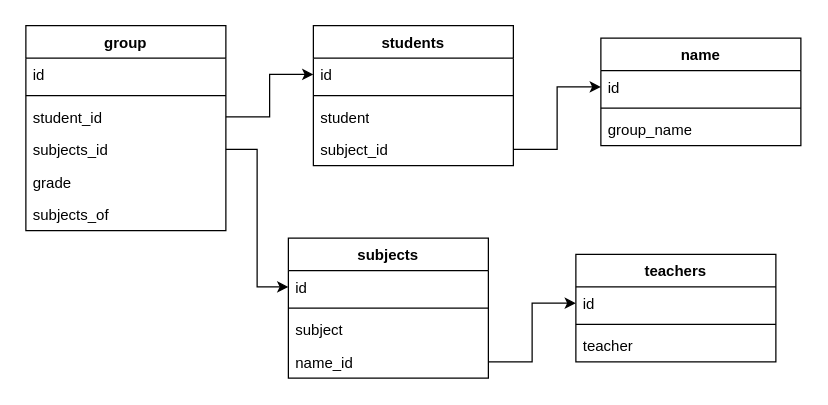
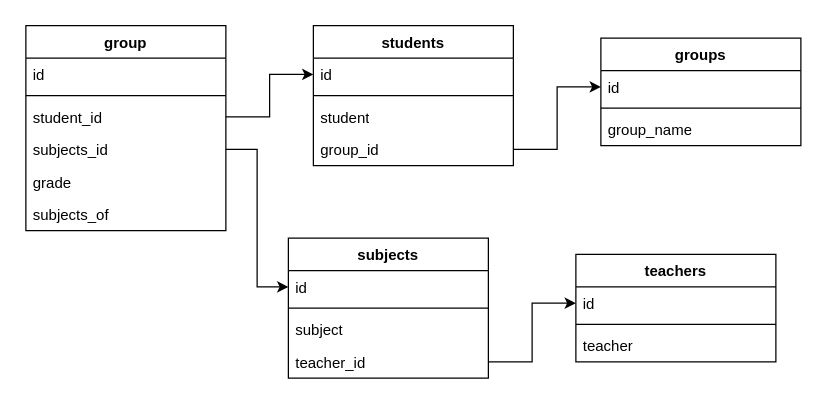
(701, 56) -> (701, 56)
(361, 151) -> (352, 151)
(323, 363) -> (336, 363)
